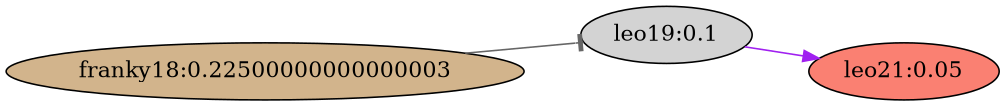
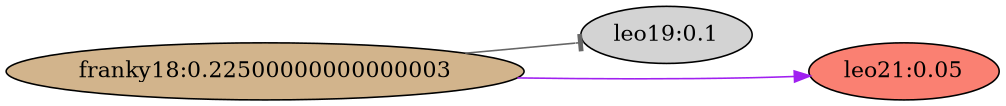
(774, 51) -> (656, 79)
